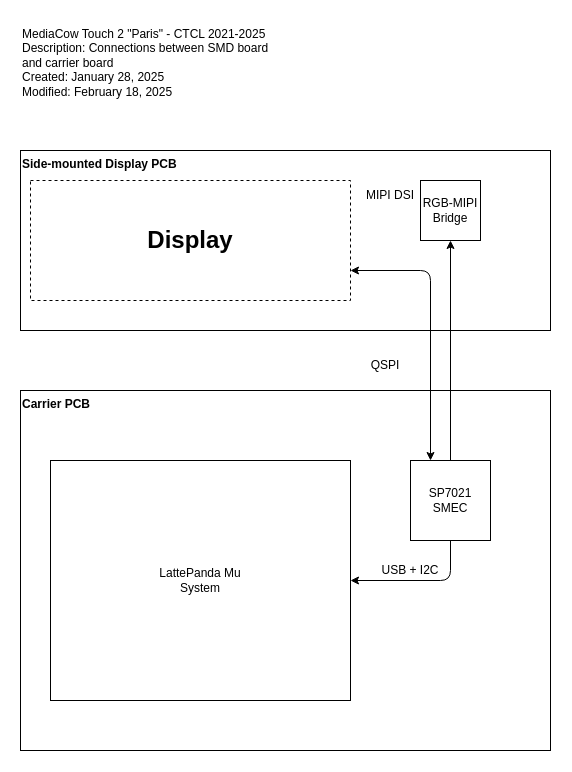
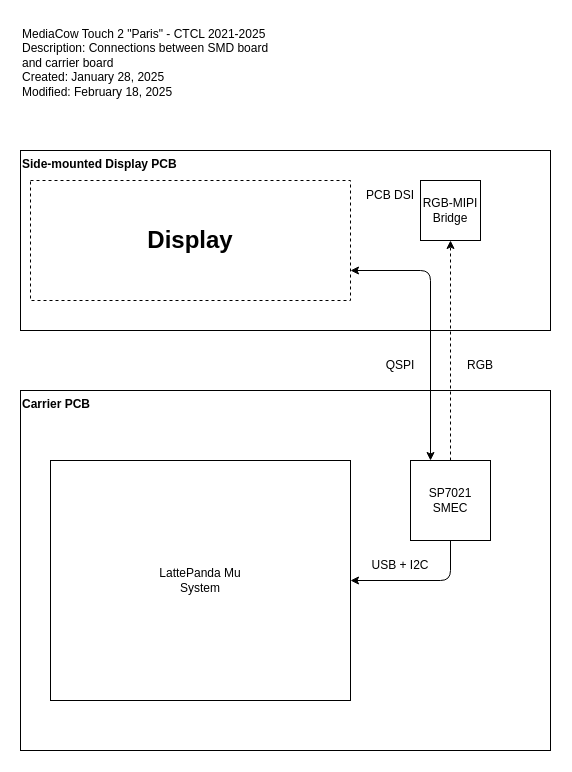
(391, 196) -> (391, 196)
(451, 354) -> (451, 354)
(386, 366) -> (401, 366)
none -> (481, 366)
(411, 571) -> (401, 566)
